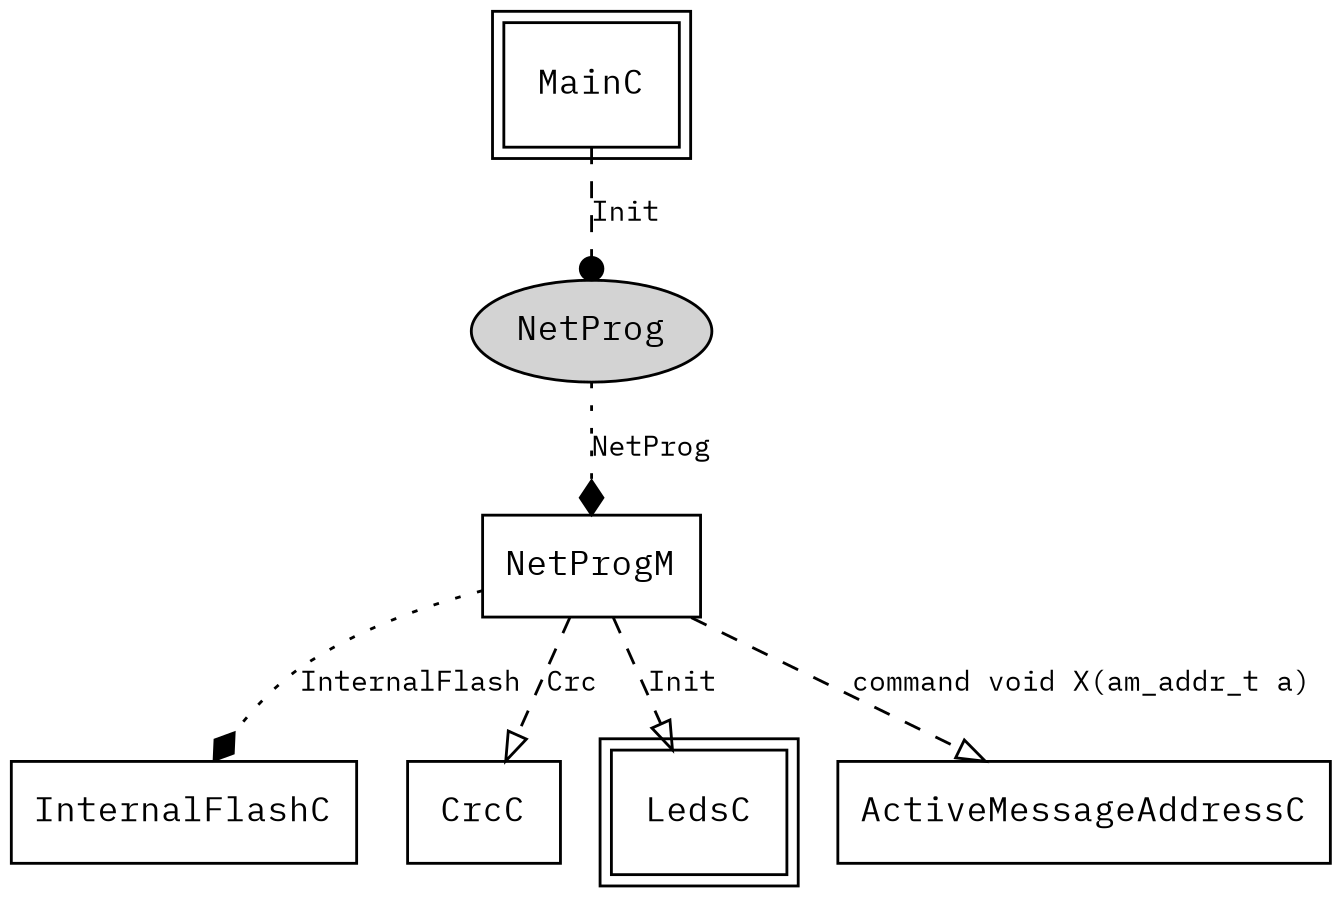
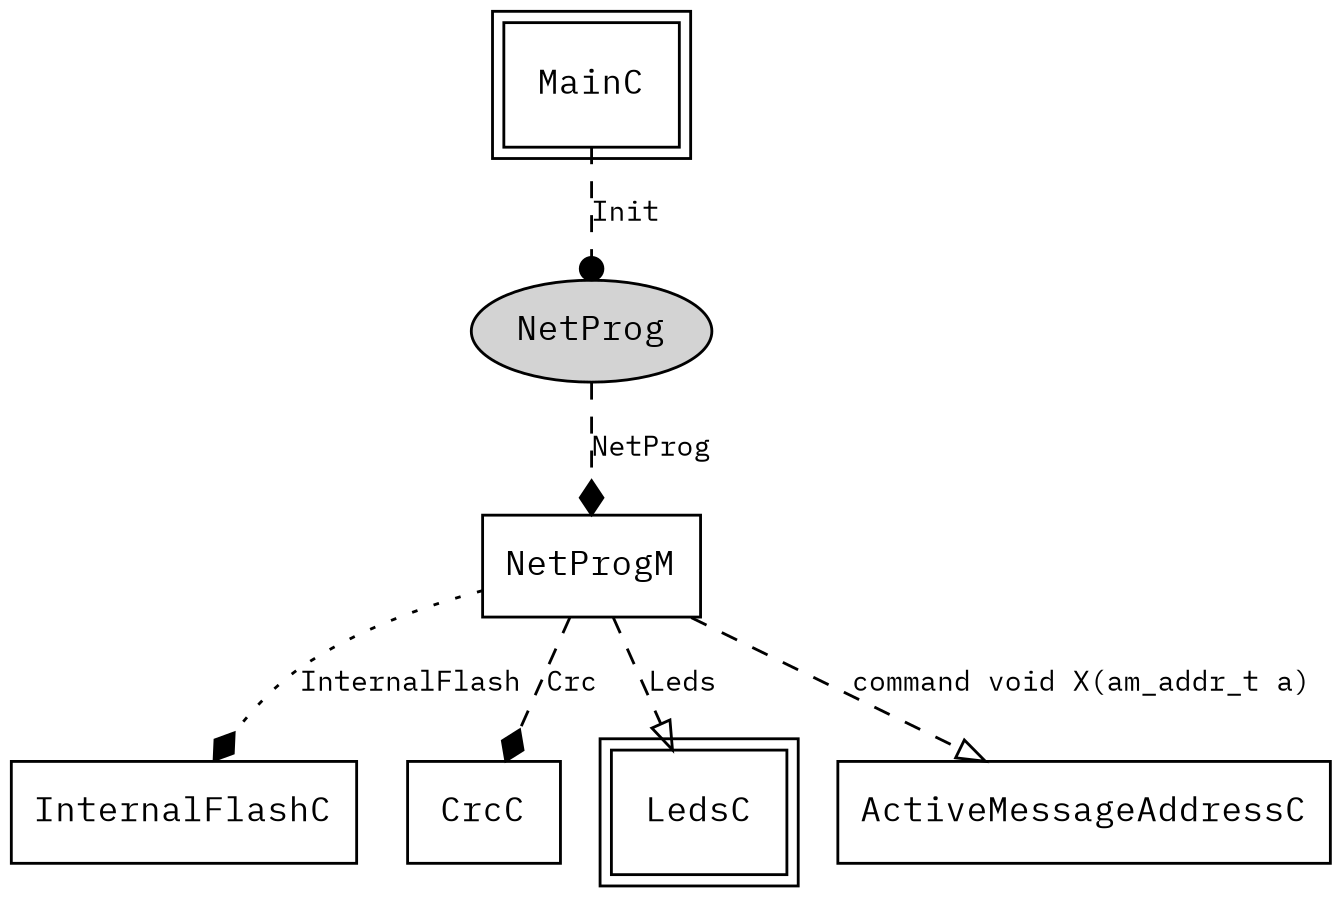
(592, 431) -> (592, 431)
(545, 673) -> (545, 673)
(684, 684) -> (684, 684)
